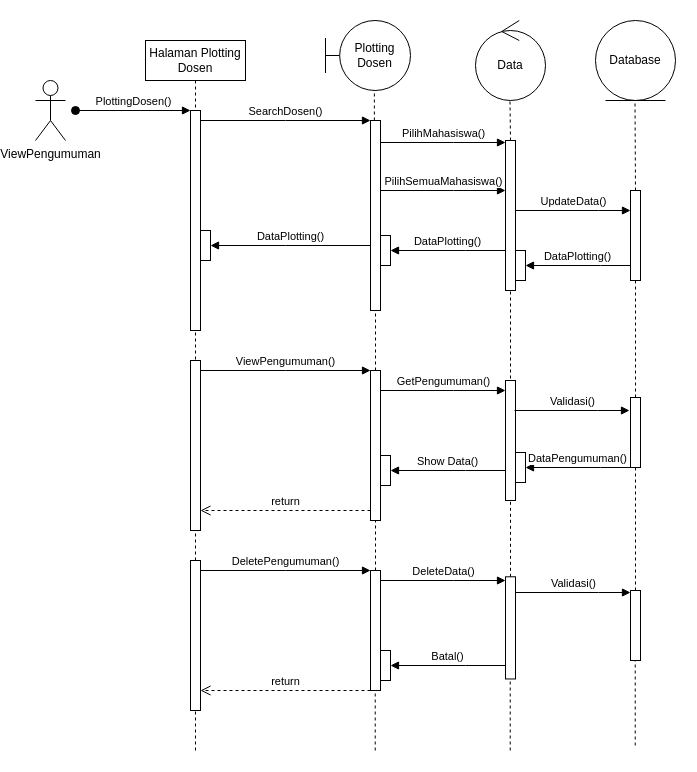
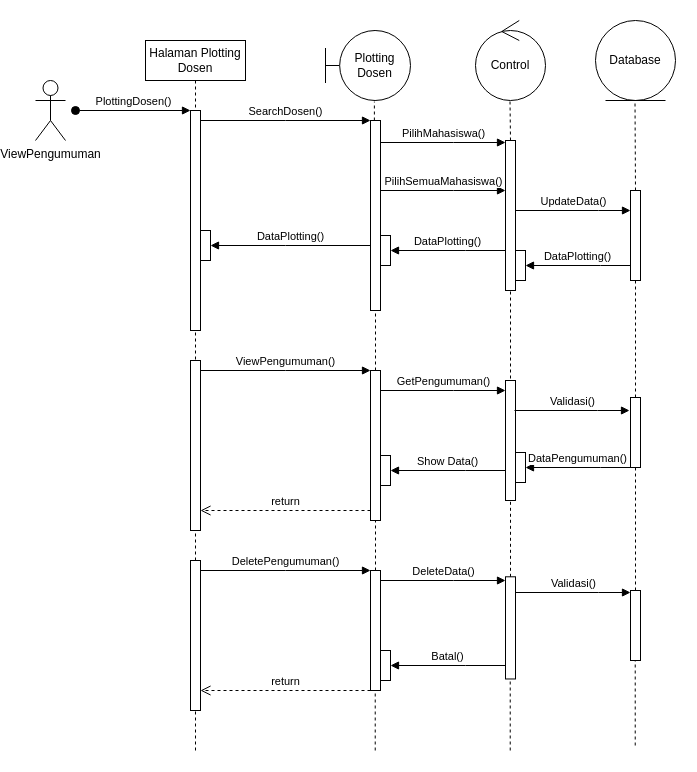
(368, 56) -> (368, 66)
(511, 66) -> (511, 66)
